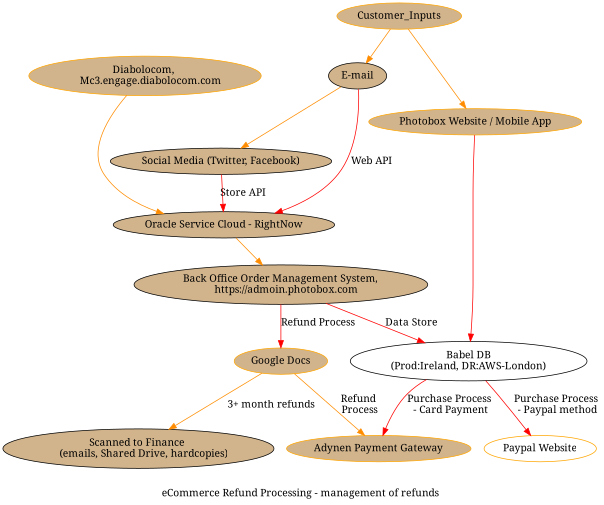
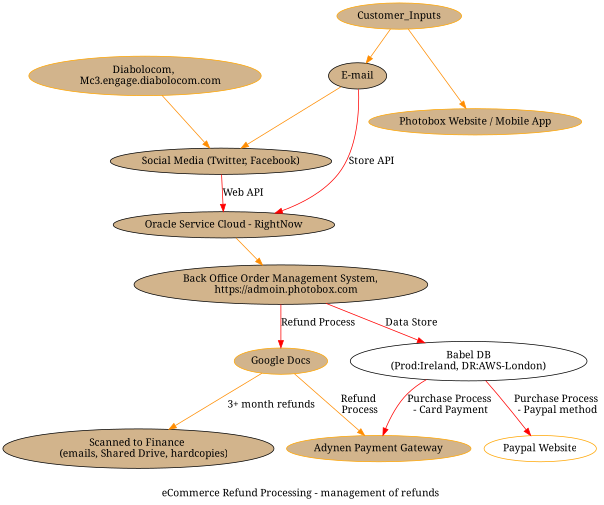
(372, 161) -> (372, 161)
(99, 164) -> (183, 119)
(243, 193) -> (243, 193)
(473, 235) -> none
